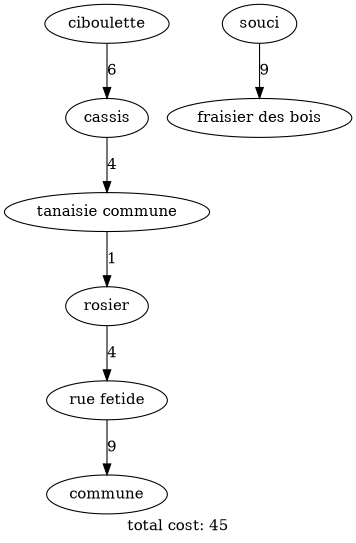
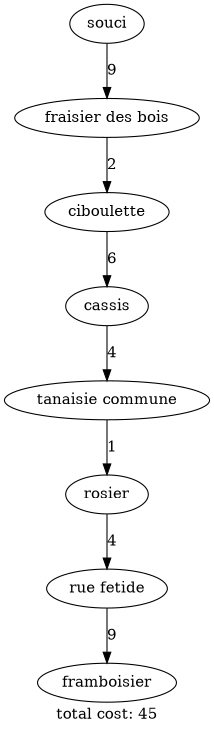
none -> (107, 160)
(107, 494) -> (107, 683)
